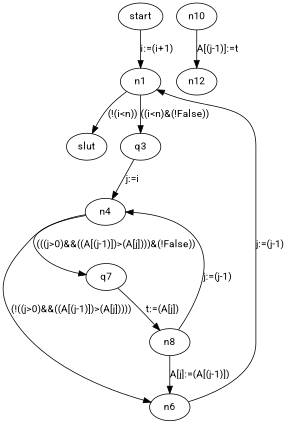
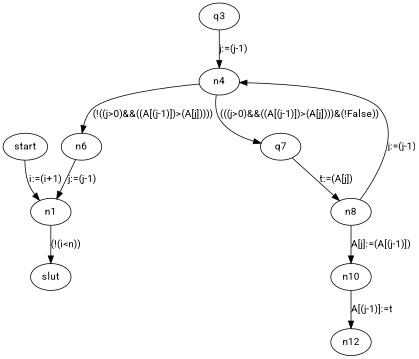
(141, 110) -> none
(133, 179) -> (233, 49)
(170, 371) -> (351, 241)
